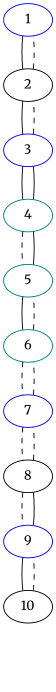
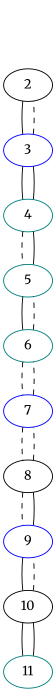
(28, 20) -> none
none -> (28, 672)
